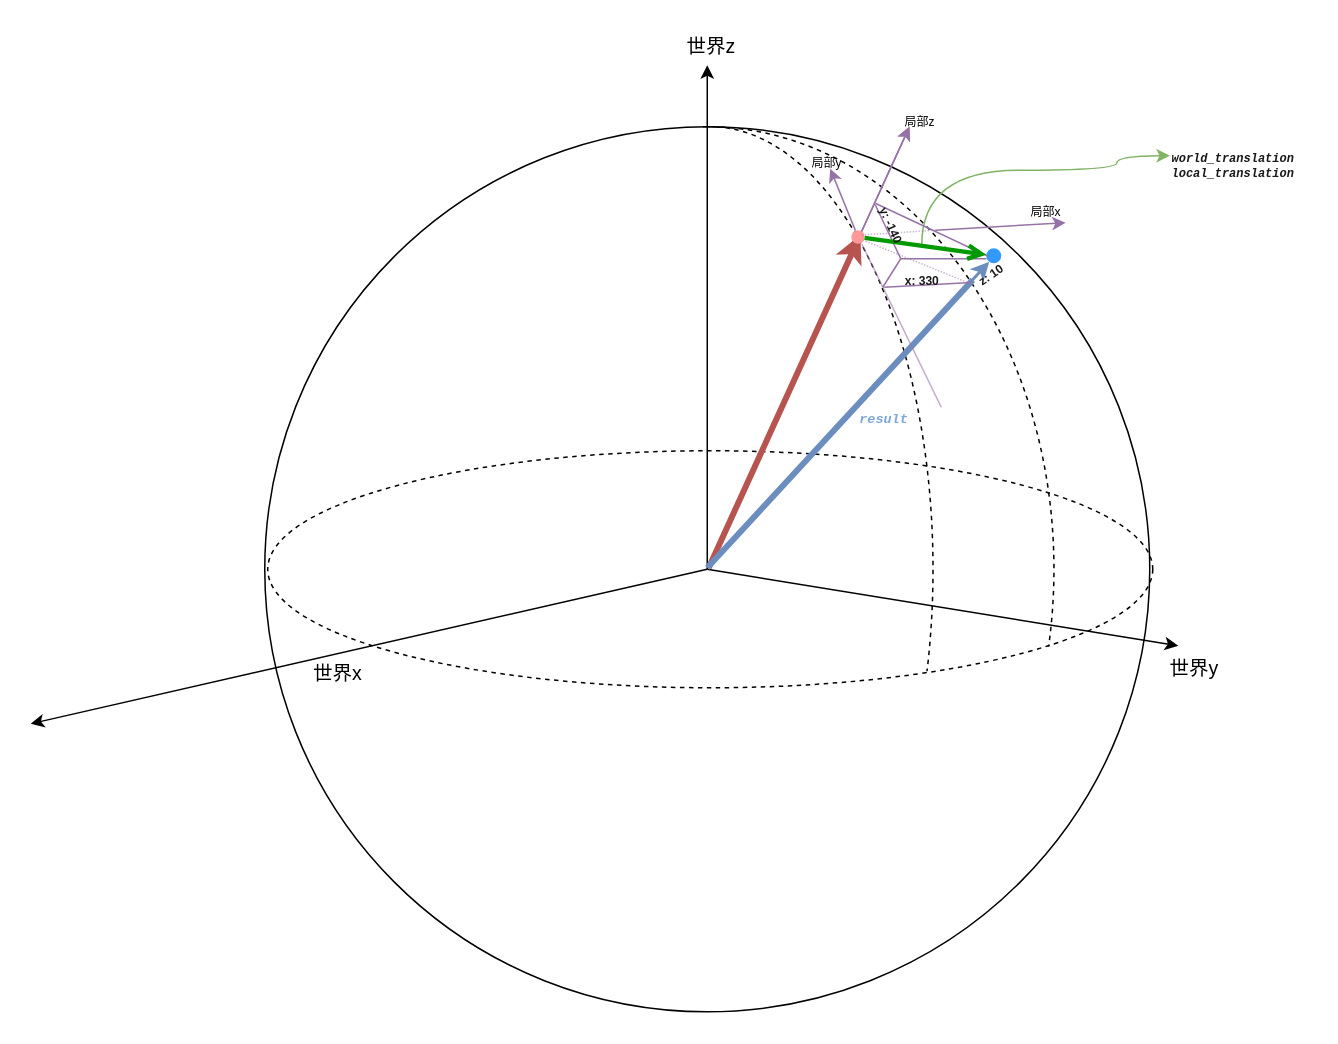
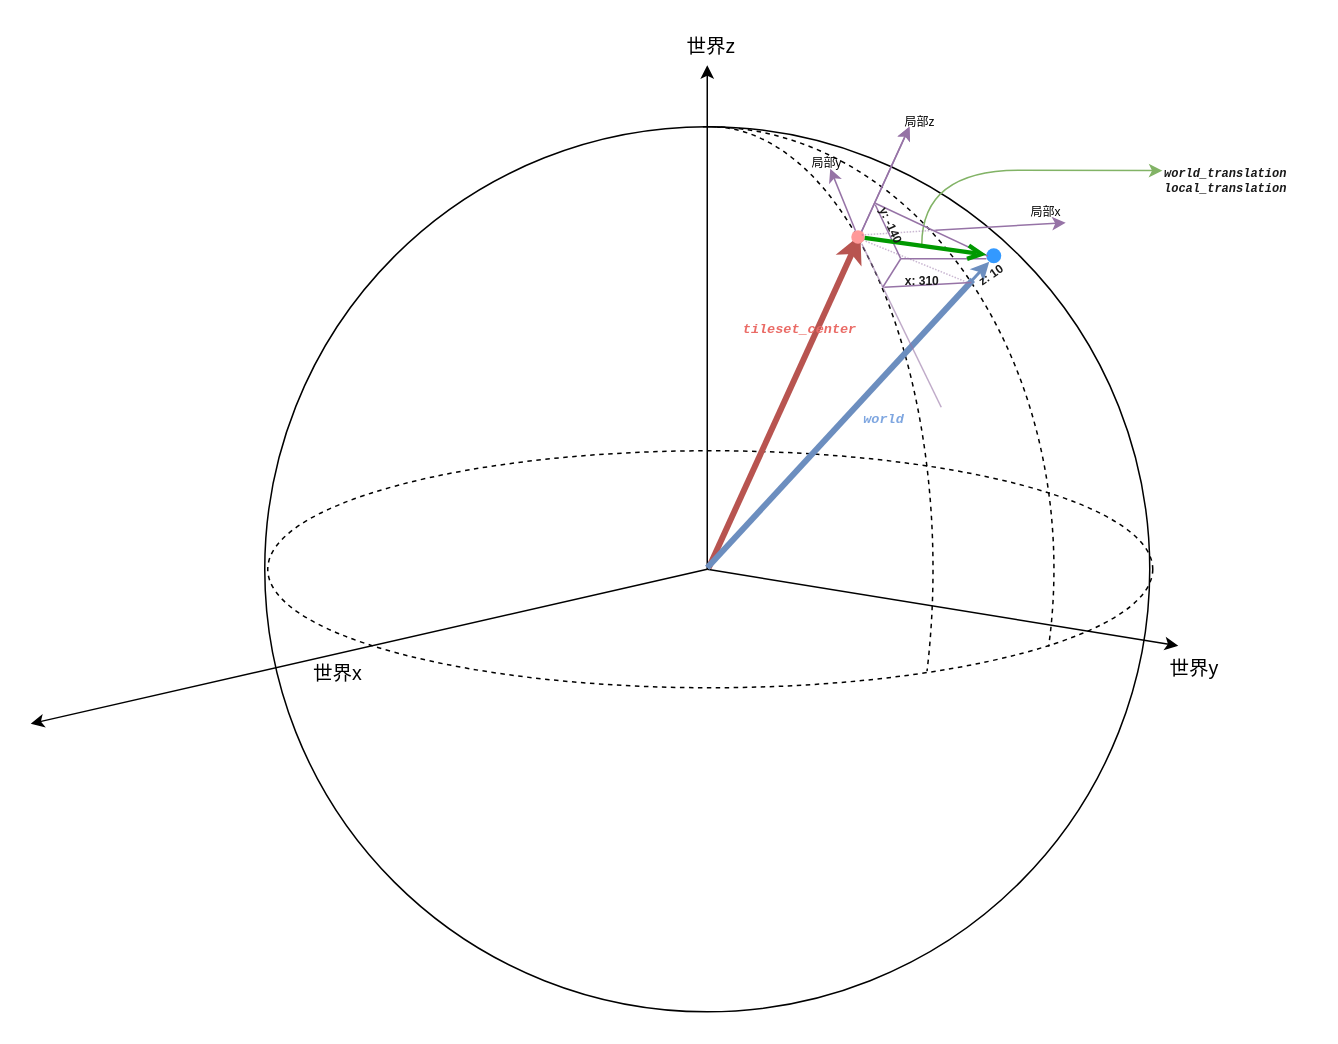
(1241, 161) -> (1234, 176)
(923, 281) -> (923, 281)
none -> (800, 330)
(884, 421) -> (884, 421)
